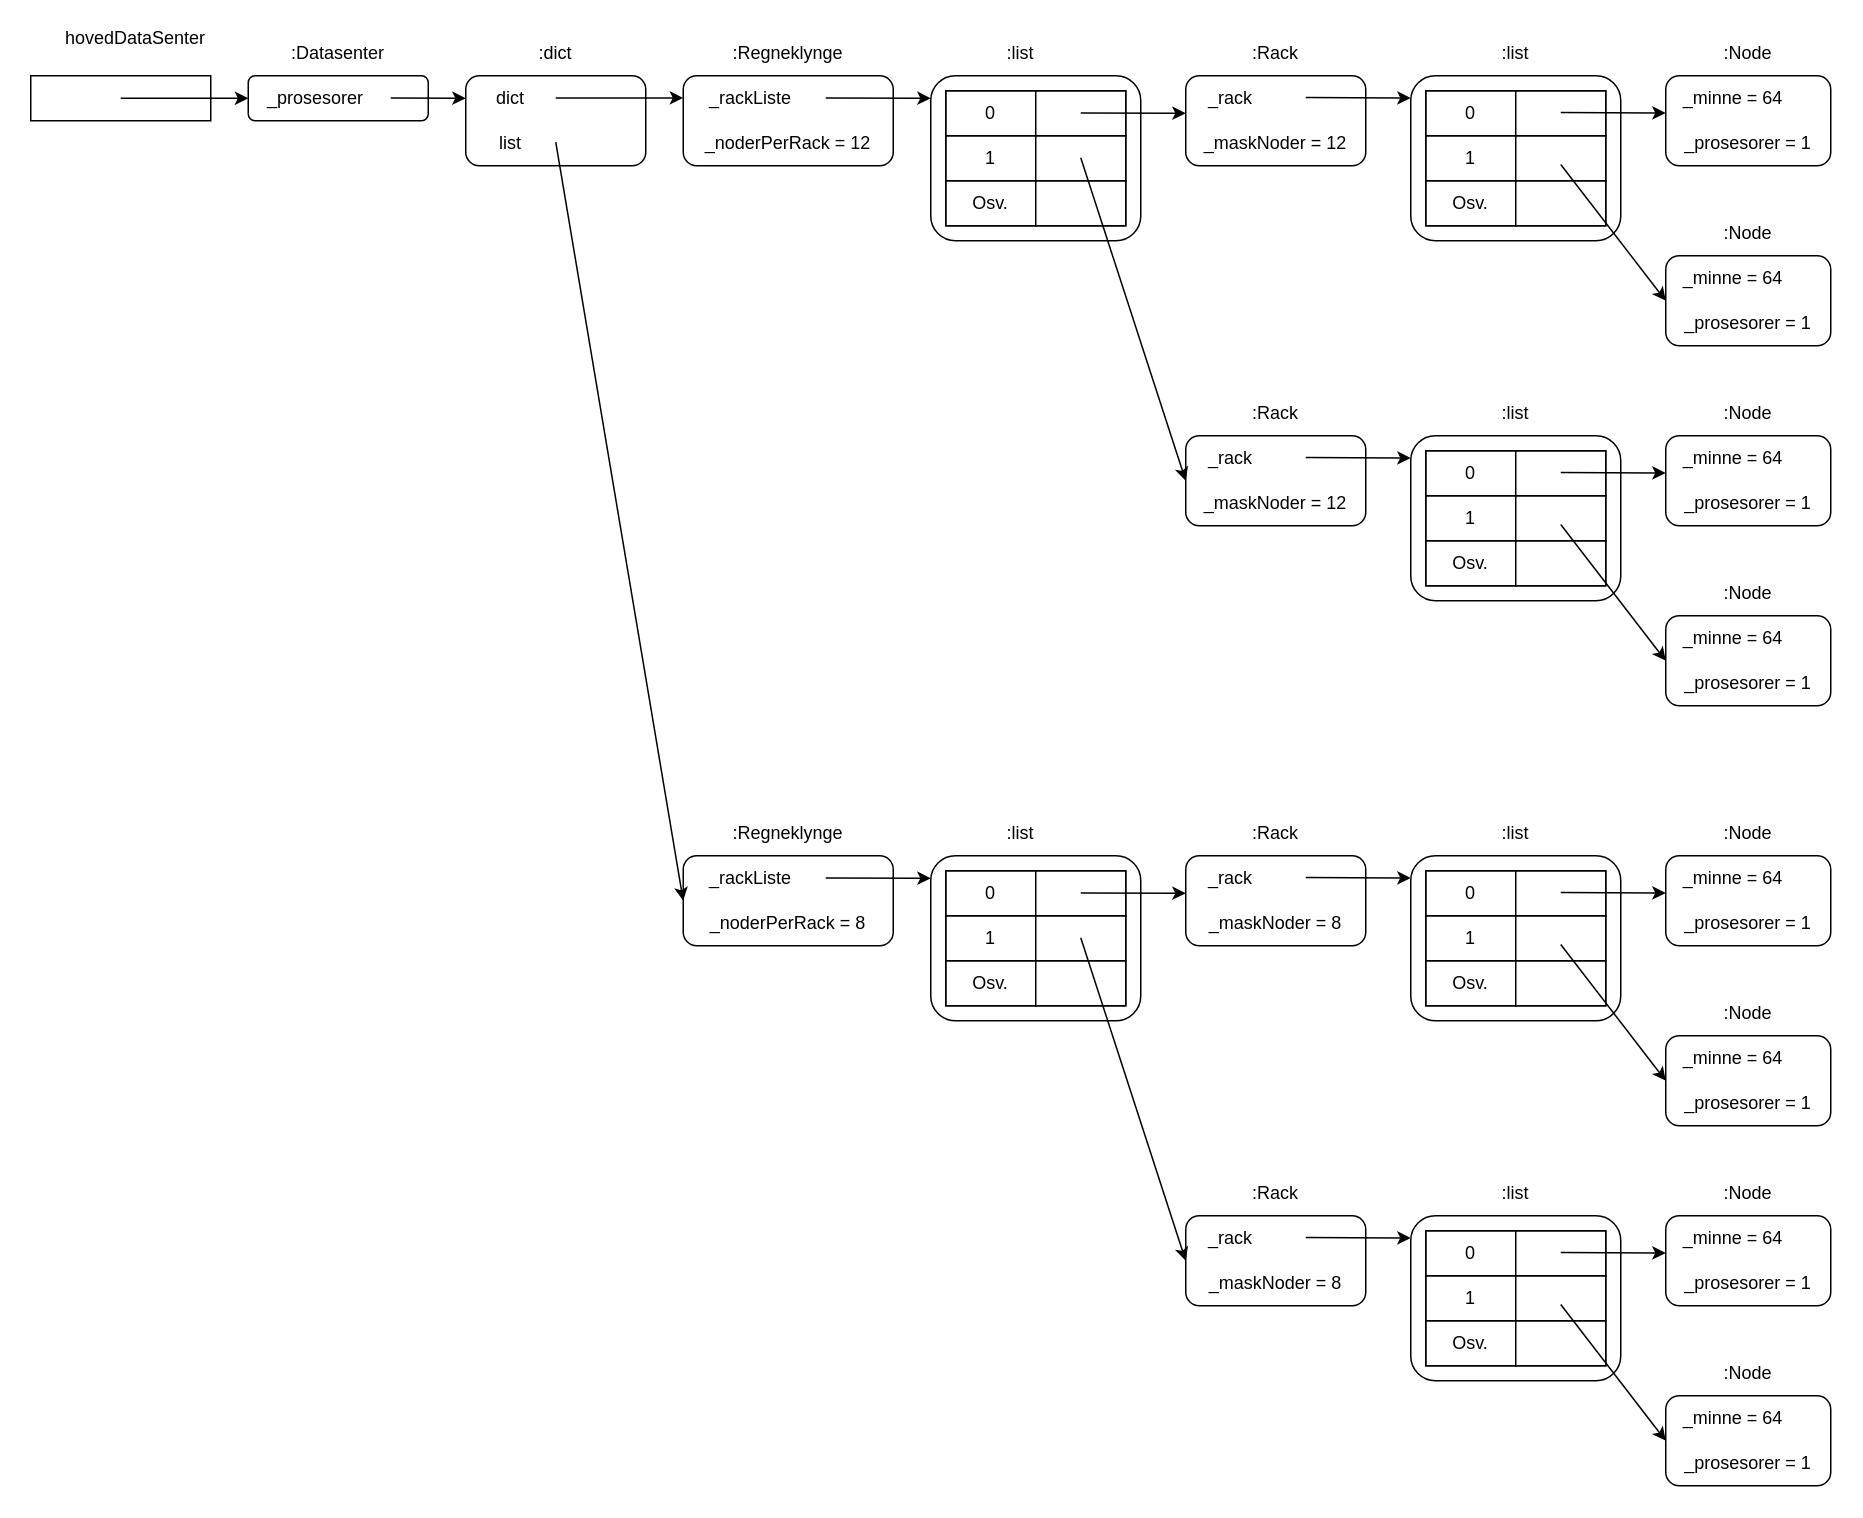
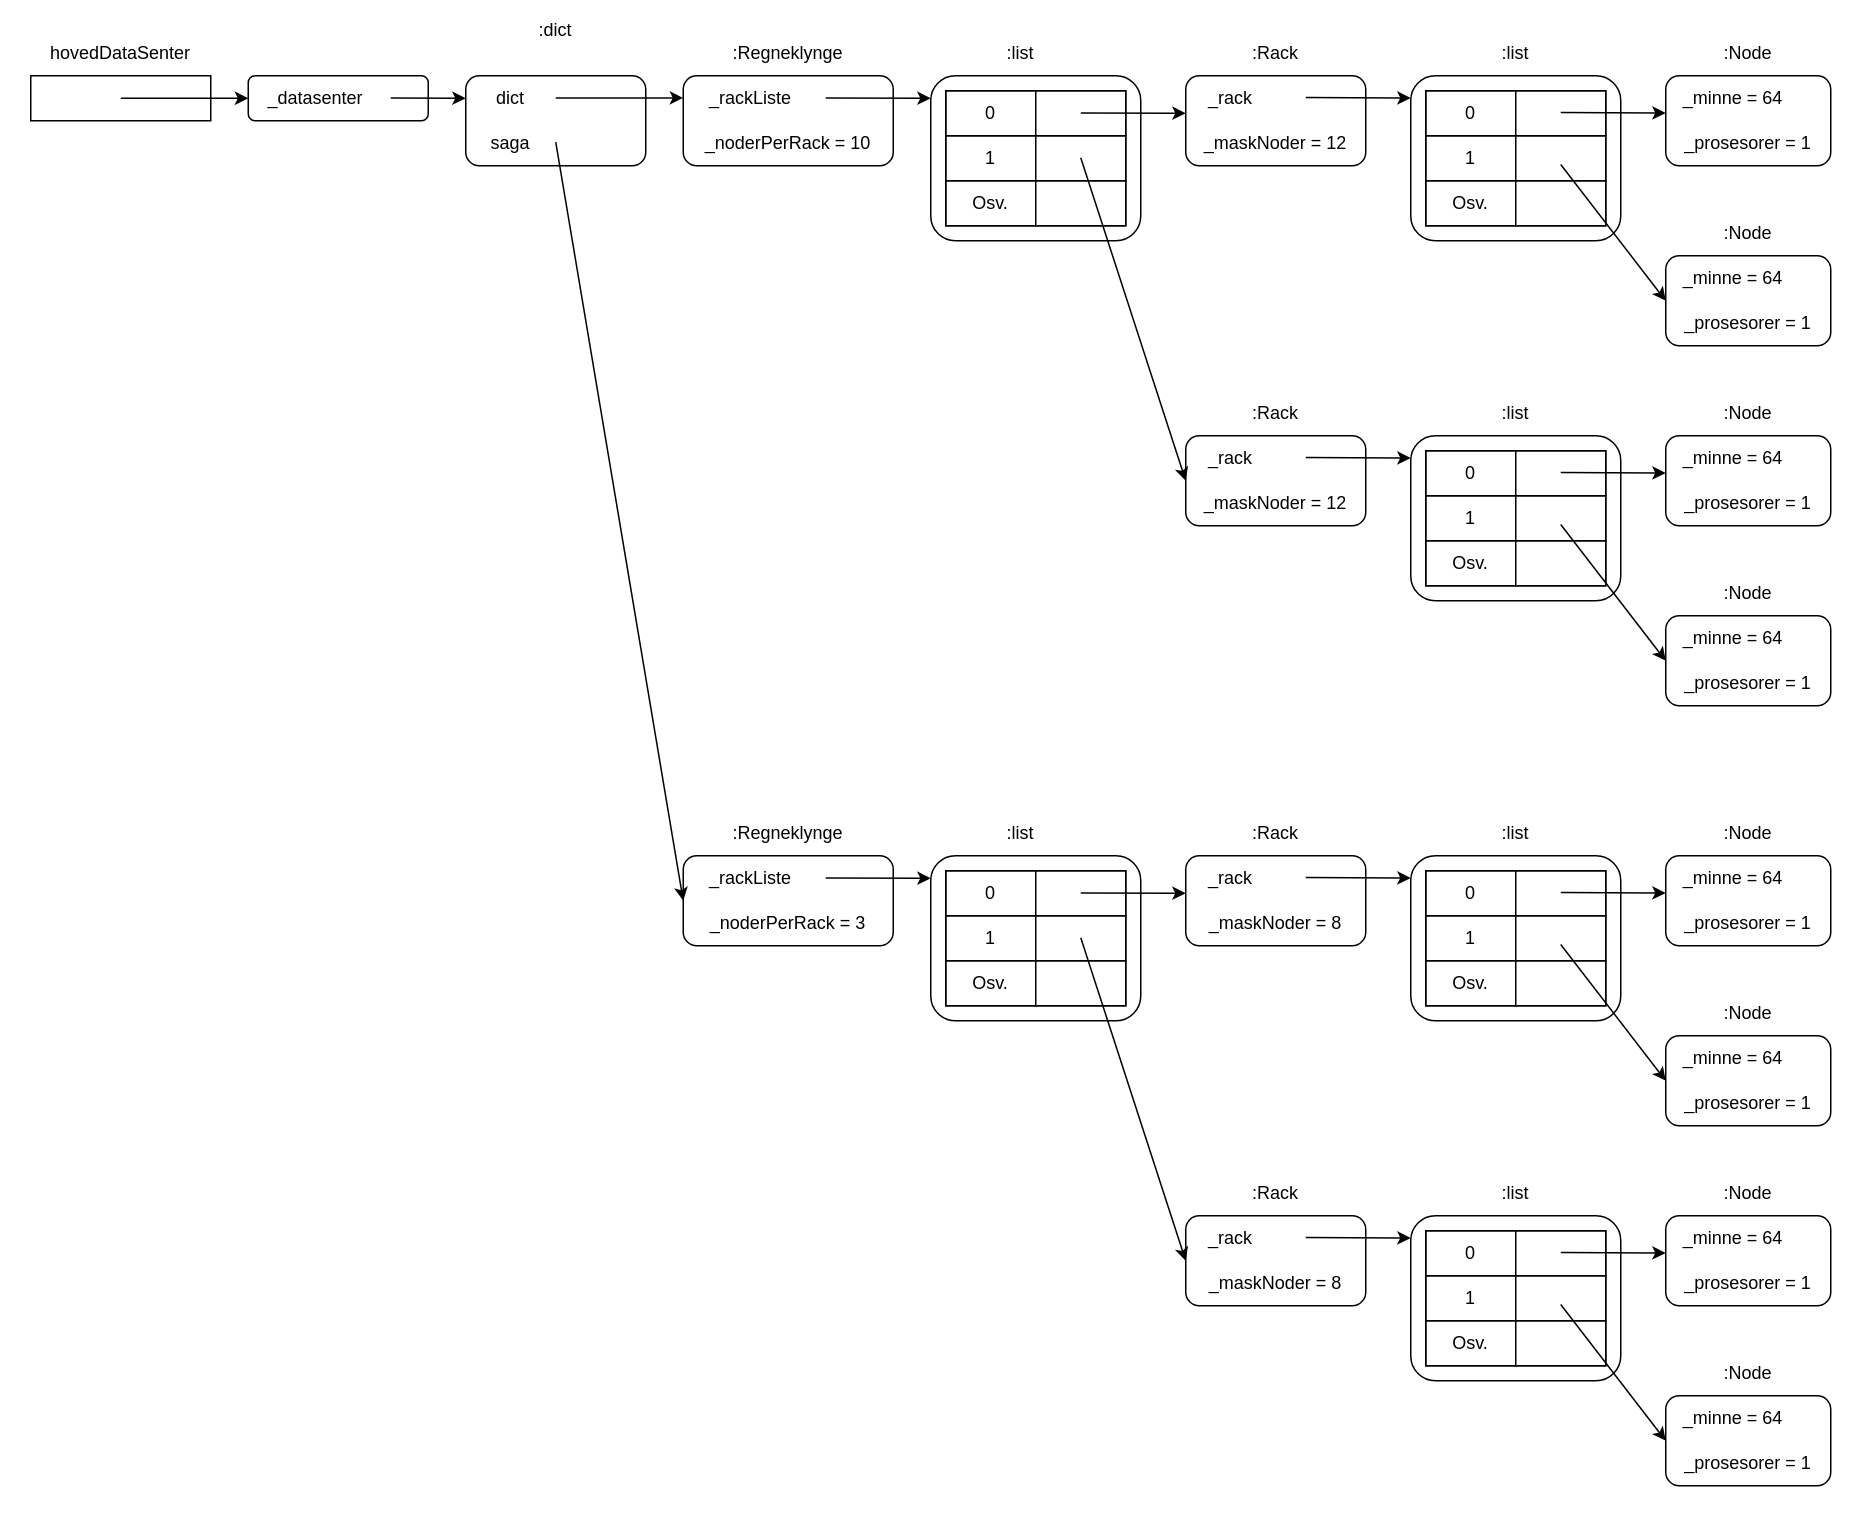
(136, 38) -> (121, 53)
(338, 53) -> none
(556, 53) -> (556, 31)
(316, 98) -> (316, 98)
(511, 143) -> (511, 143)
(788, 143) -> (788, 143)
(788, 923) -> (788, 923)
